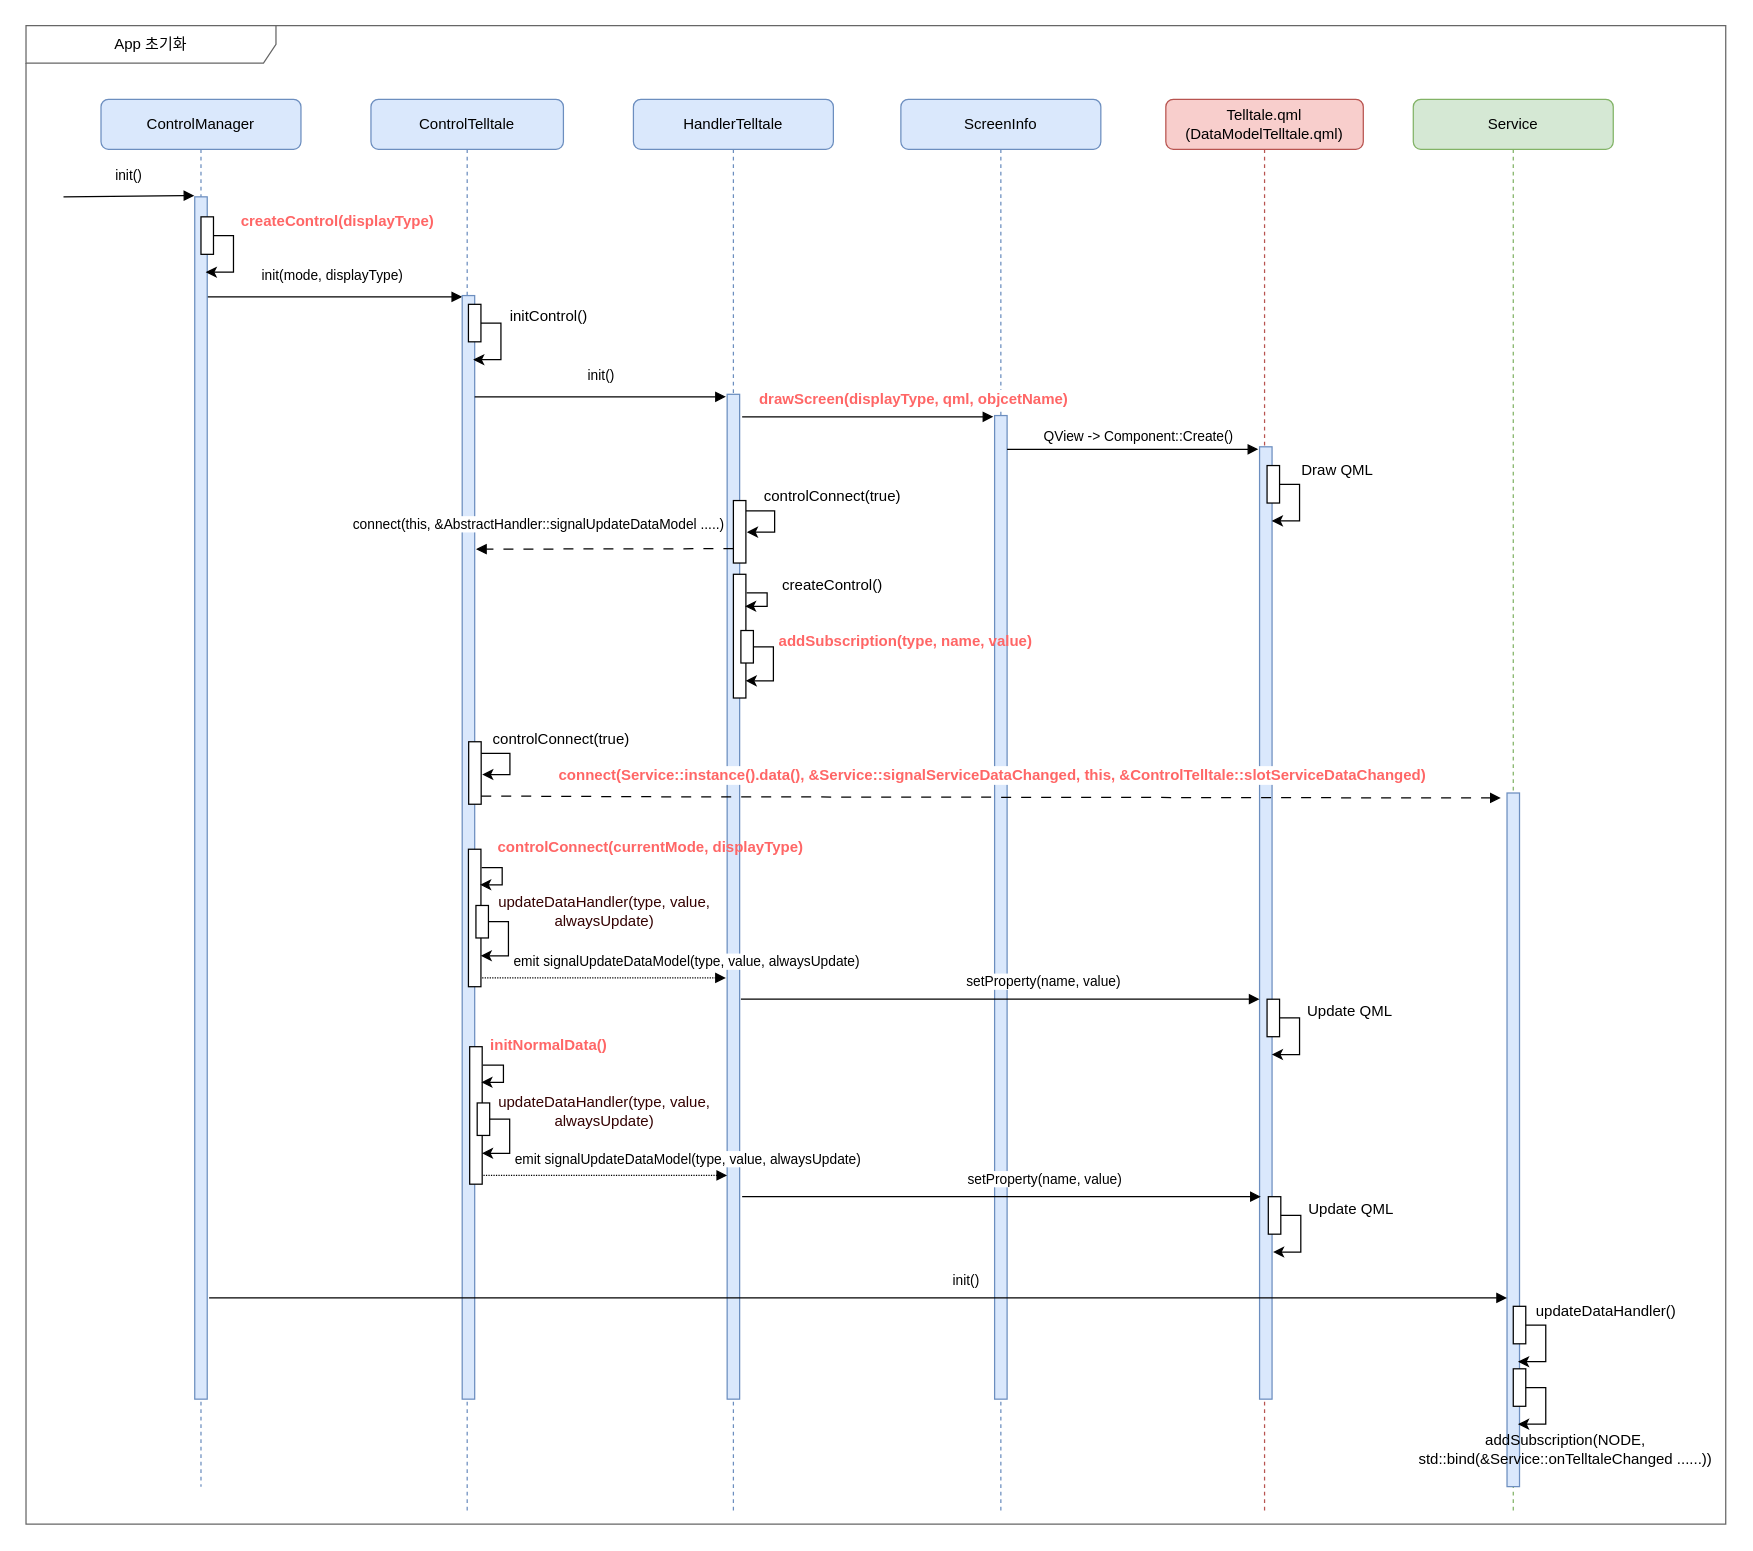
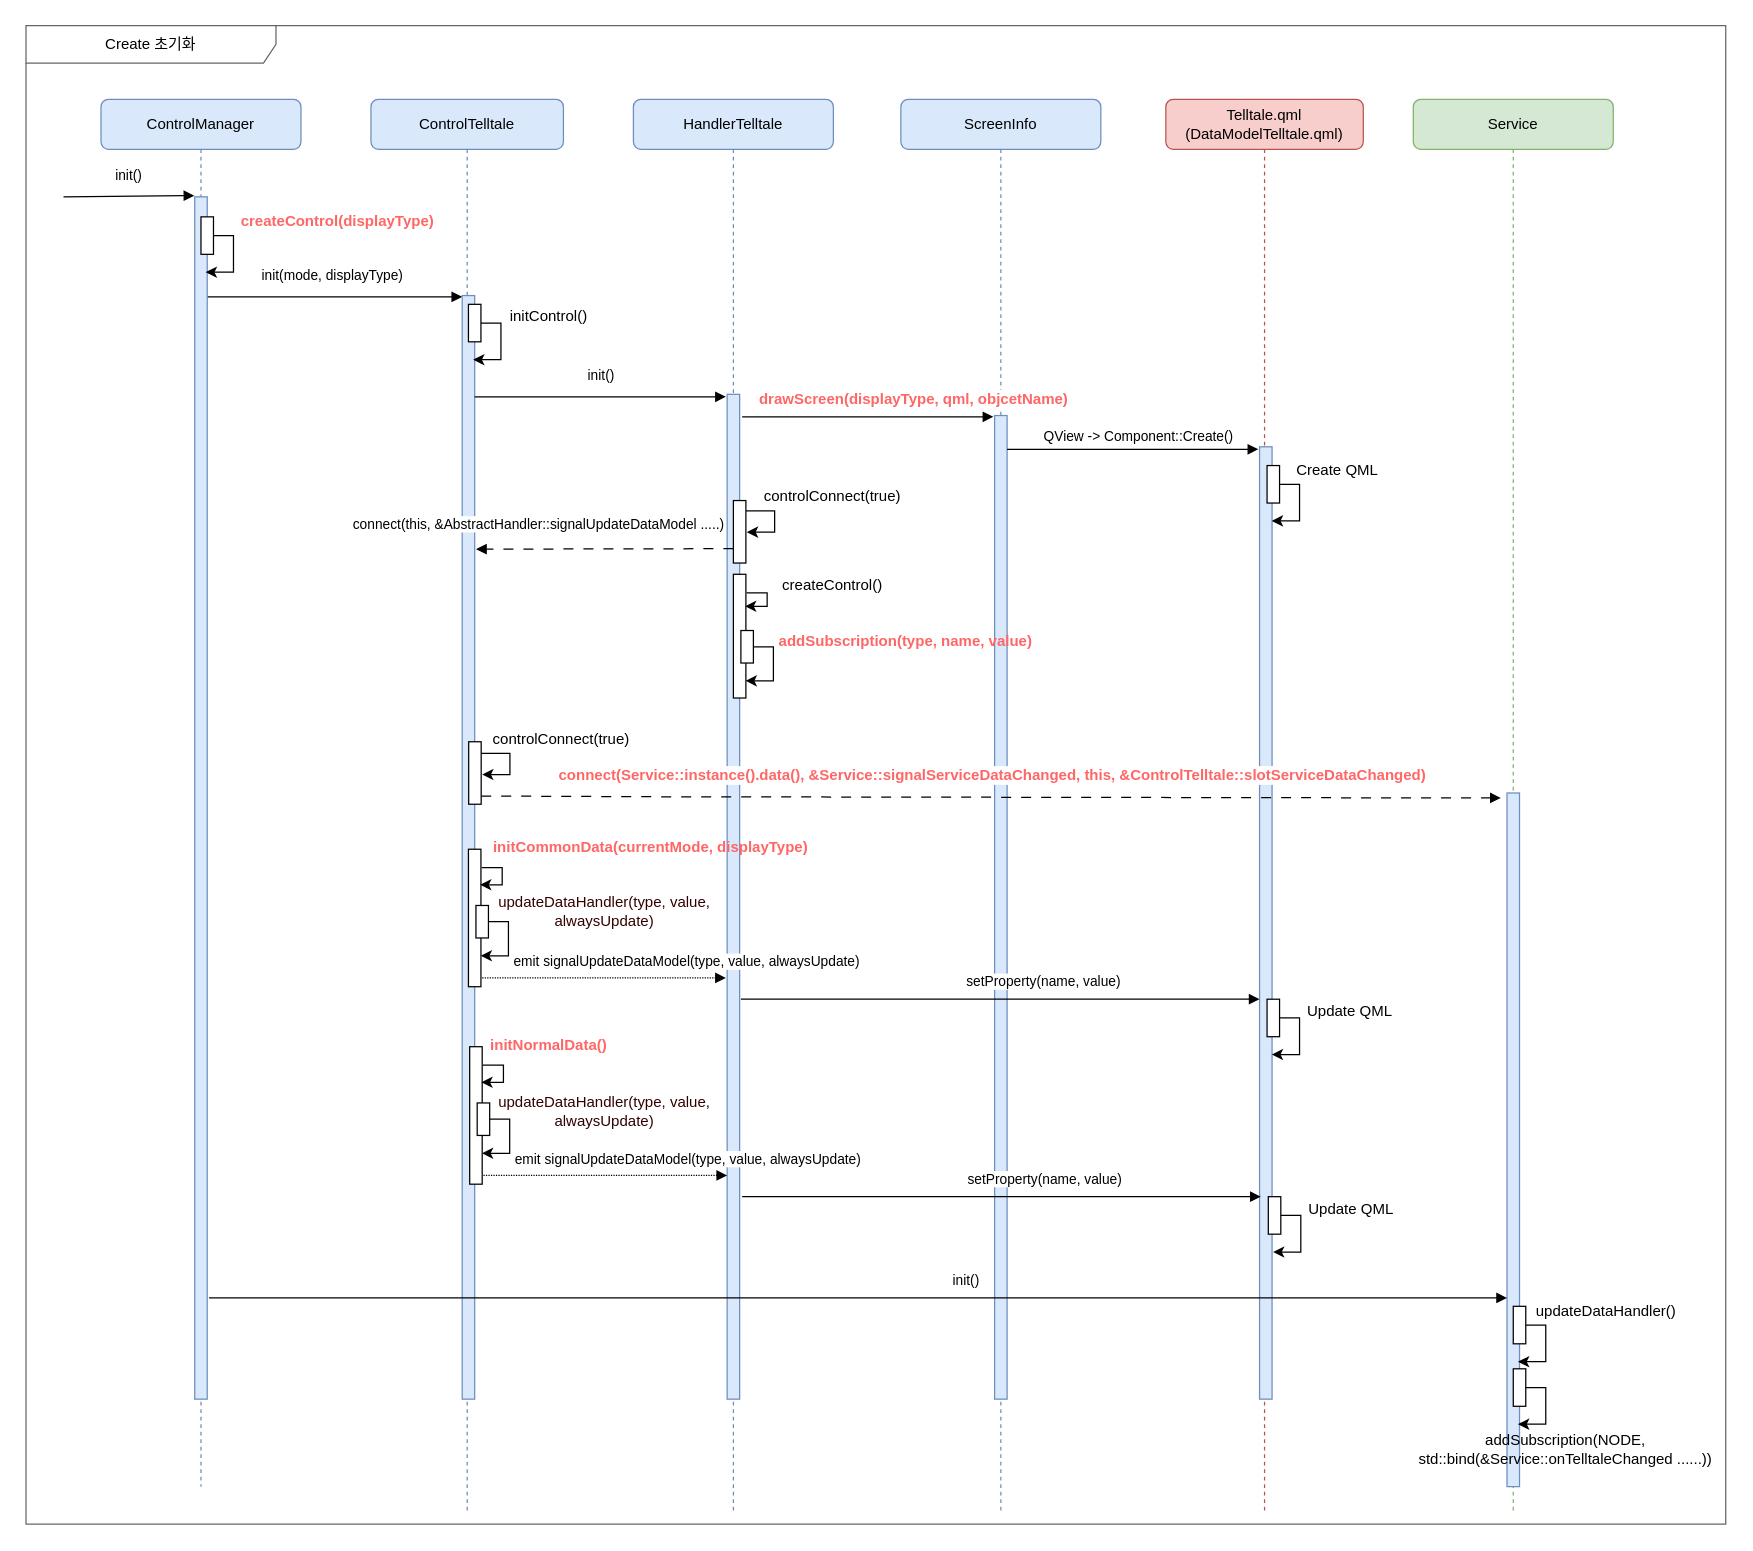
(151, 44) -> (151, 44)
(1338, 471) -> (1338, 471)
(651, 848) -> (651, 848)
